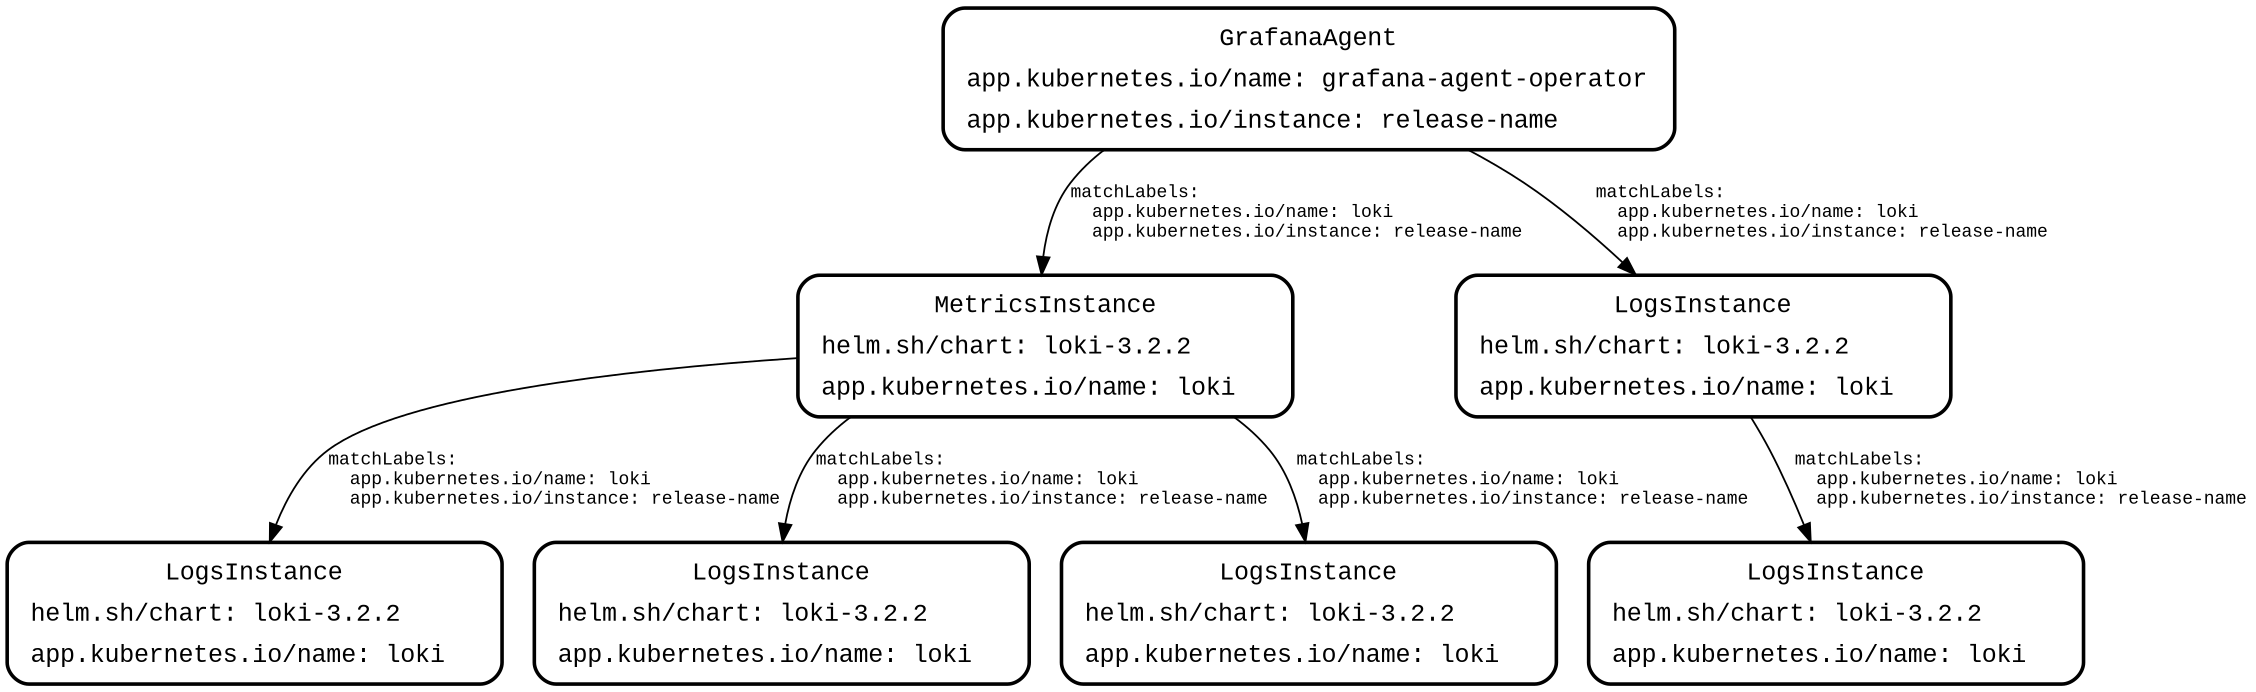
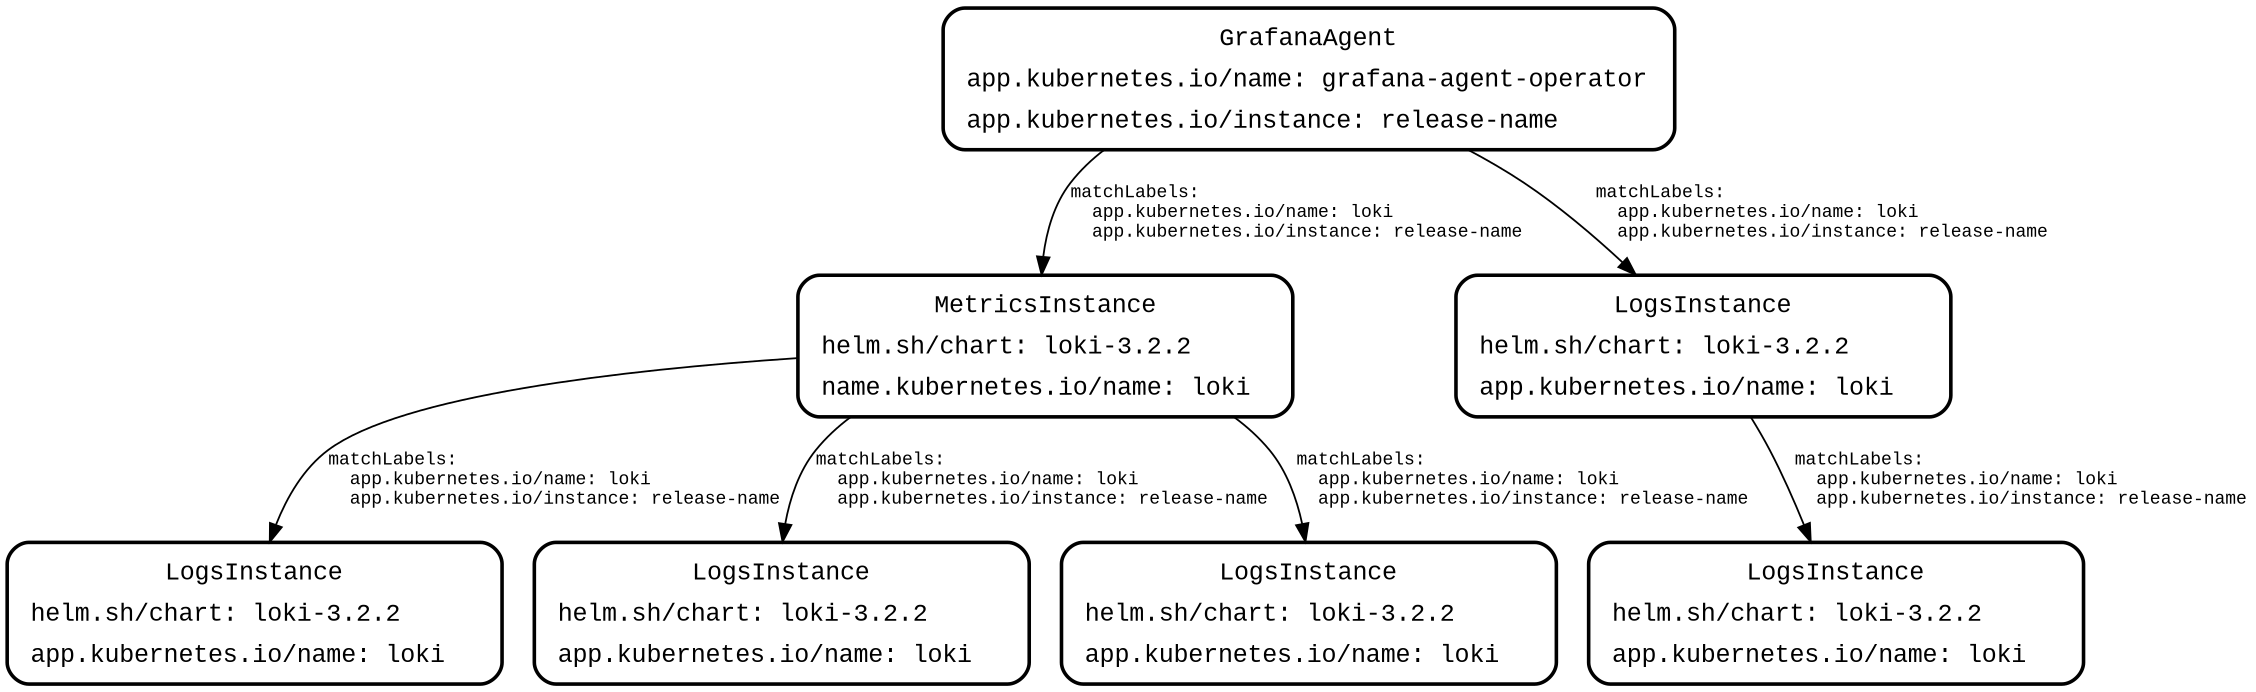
(1029, 387) -> (1036, 387)
